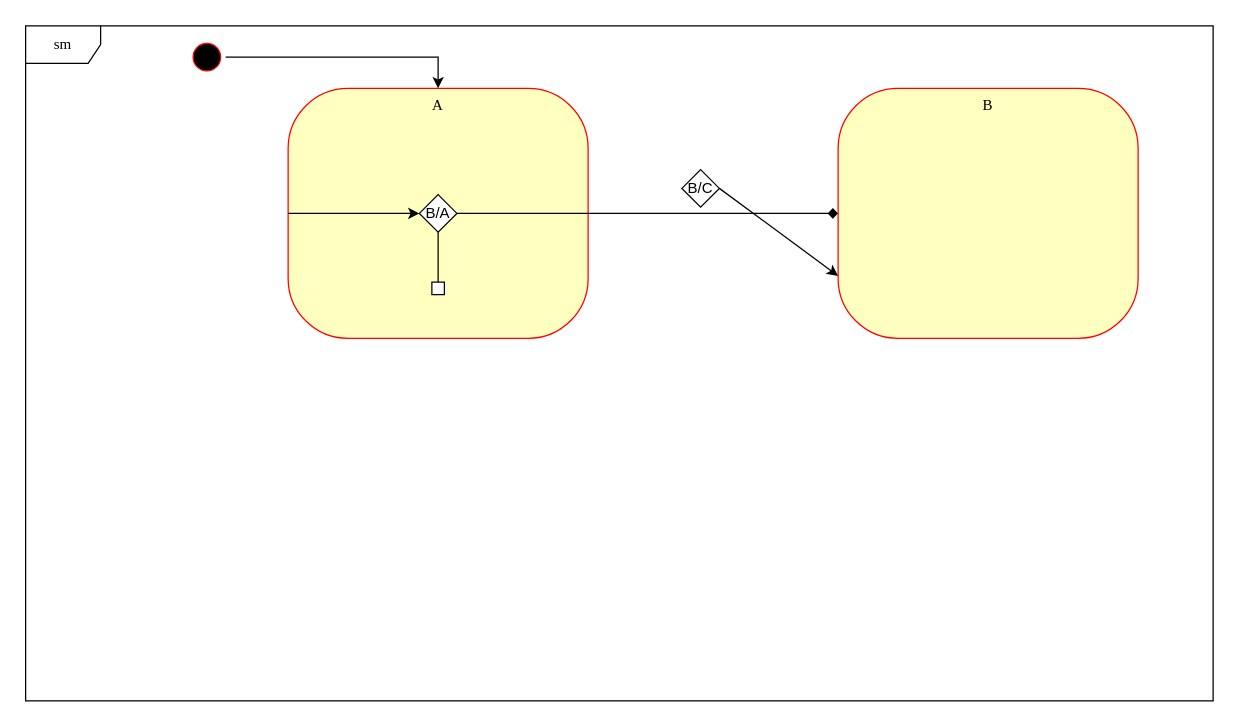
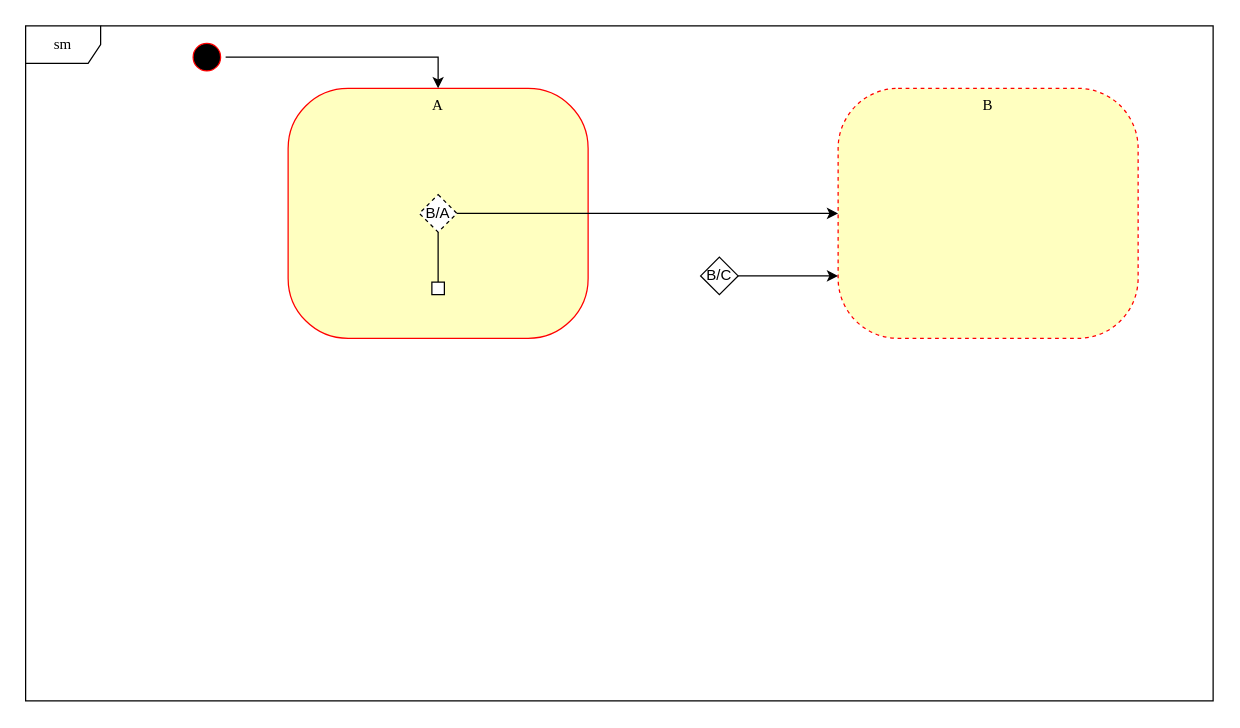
(701, 188) -> (719, 276)
(349, 213) -> none
(438, 213) -> (438, 213)
(827, 213) -> (828, 213)
(988, 213) -> (988, 213)
